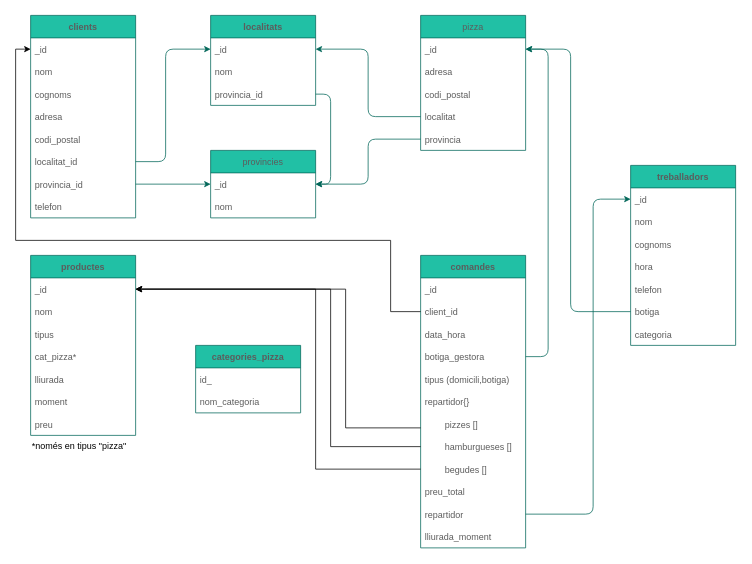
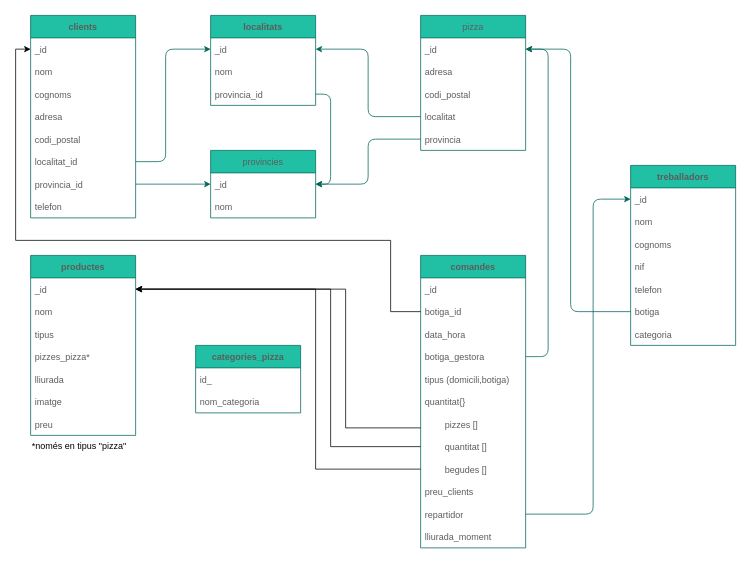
(645, 267) -> (641, 267)
(444, 312) -> (445, 312)
(59, 357) -> (65, 357)
(50, 402) -> (48, 402)
(454, 402) -> (451, 402)
(461, 447) -> (452, 447)
(449, 492) -> (452, 492)
